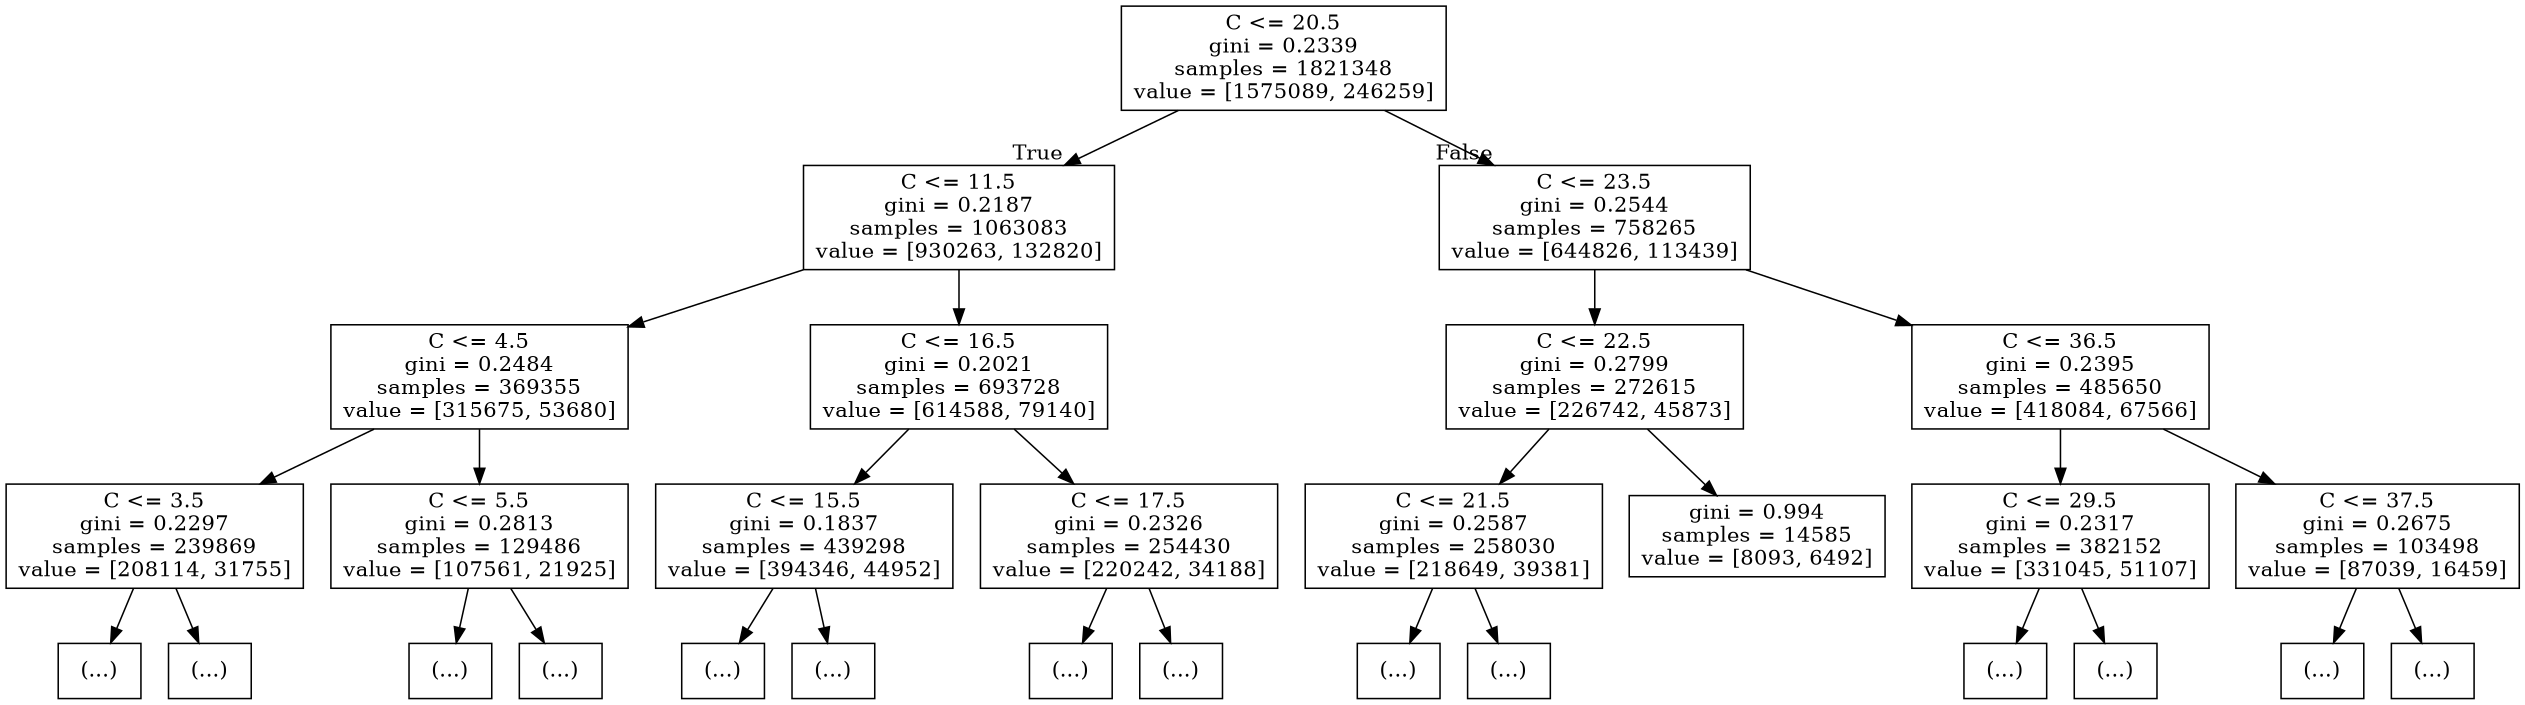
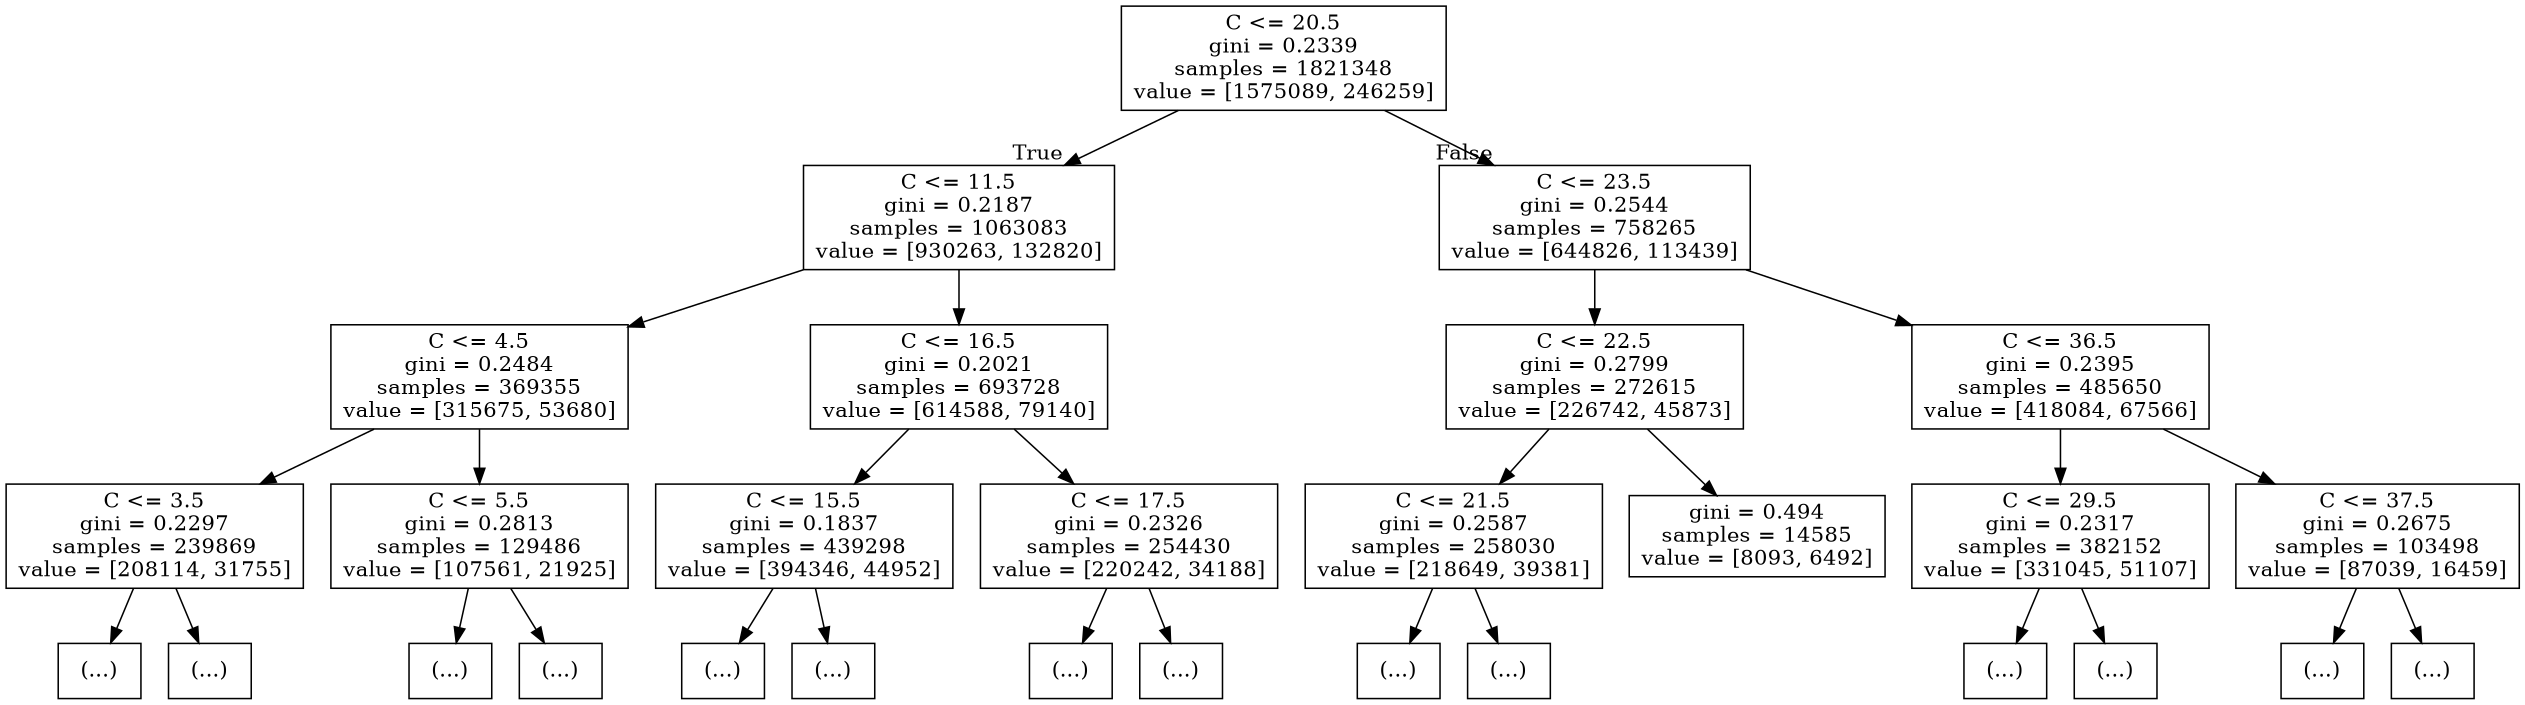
(1757, 536) -> (1757, 536)
